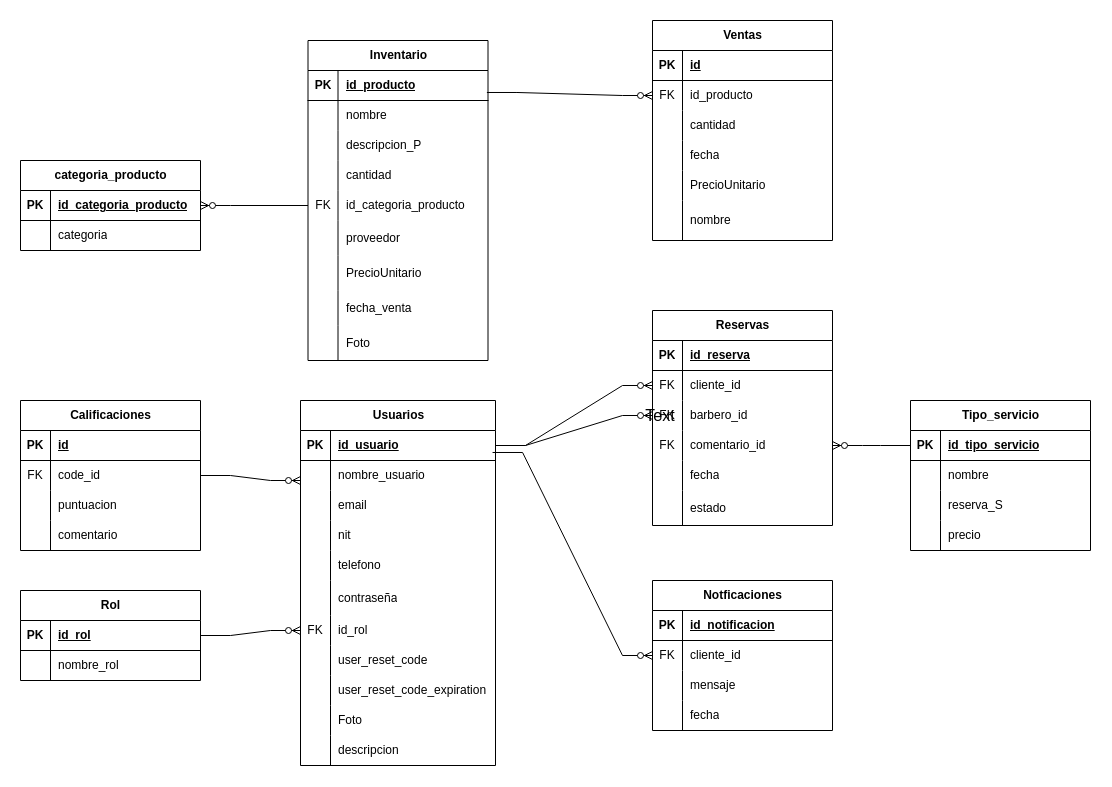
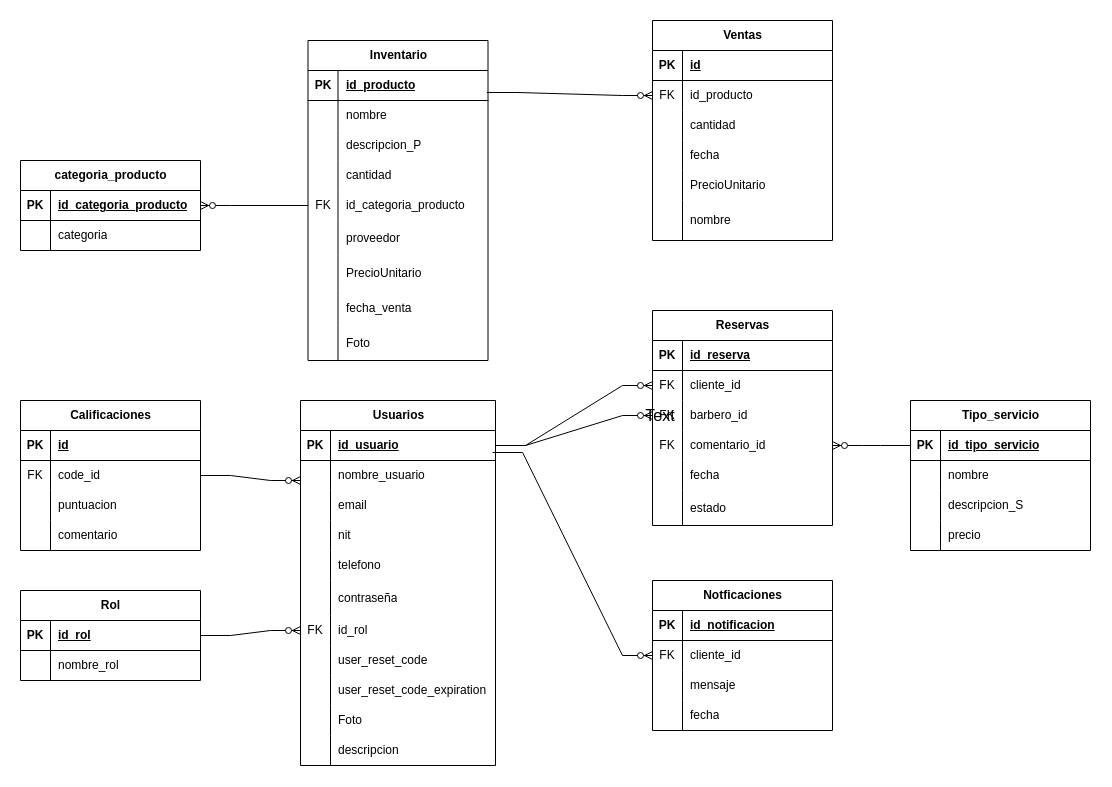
(979, 506) -> (989, 506)
